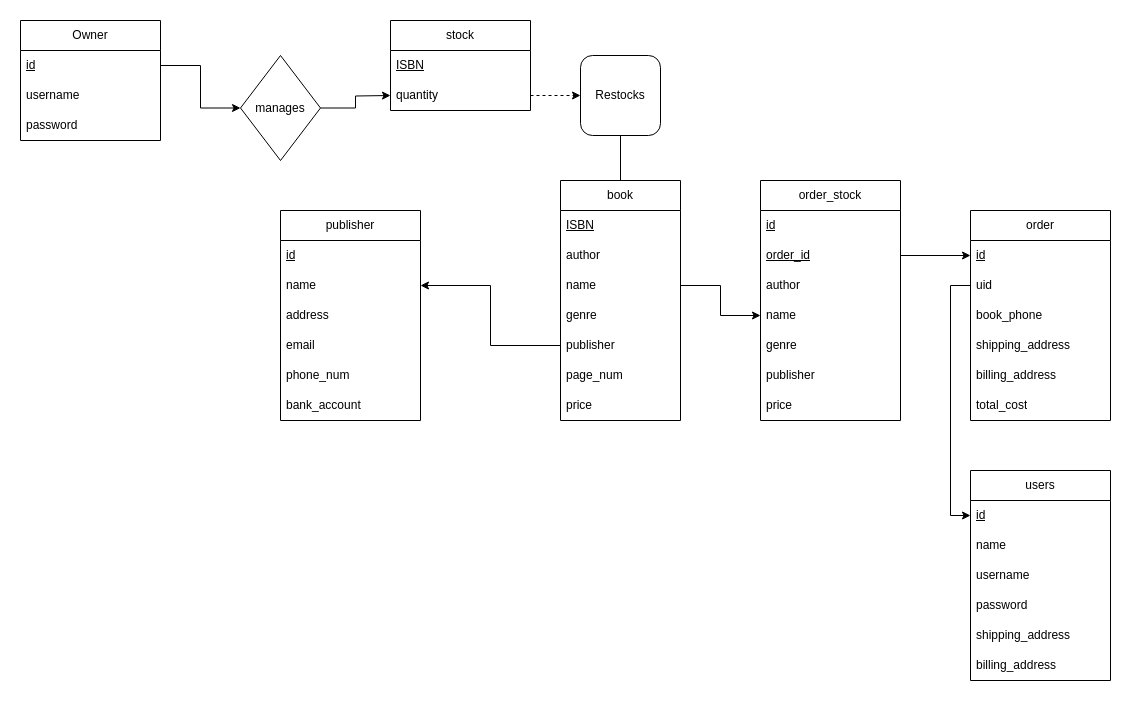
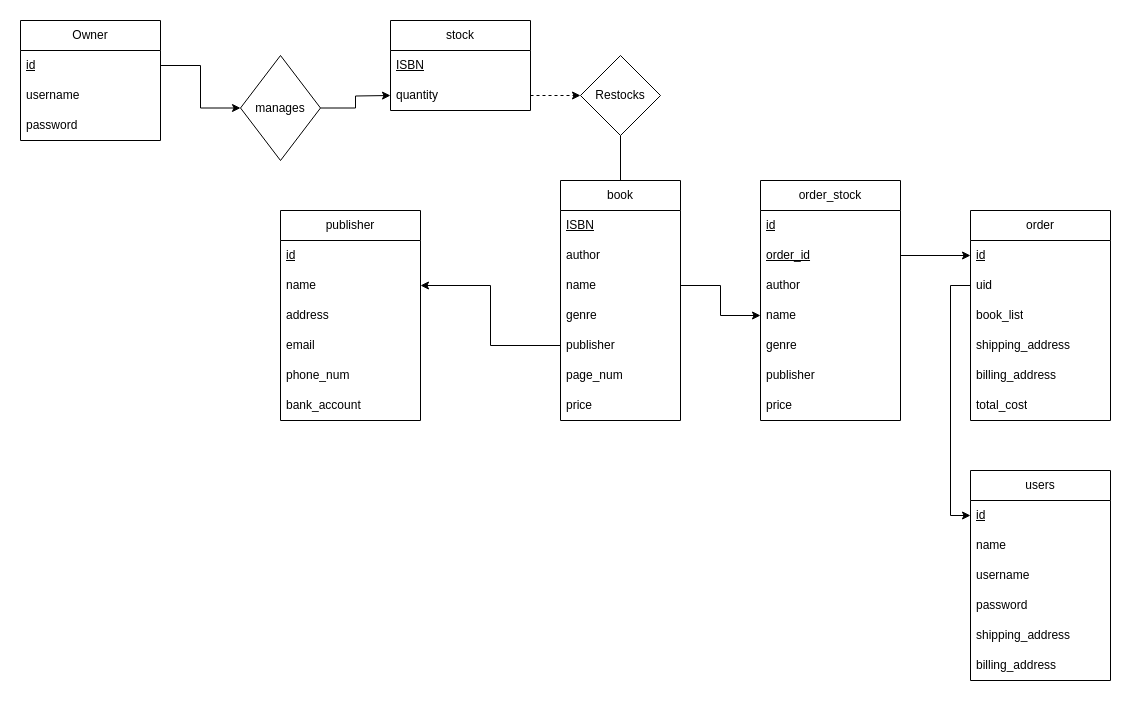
(621, 96) -> (621, 96)
(1010, 316) -> (1004, 316)
